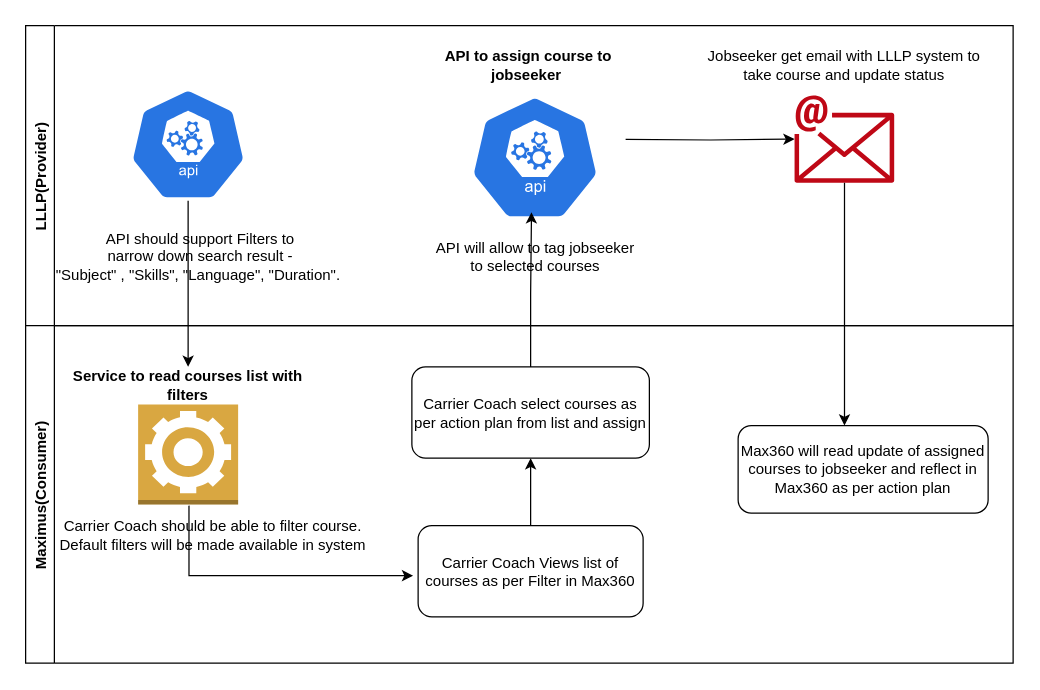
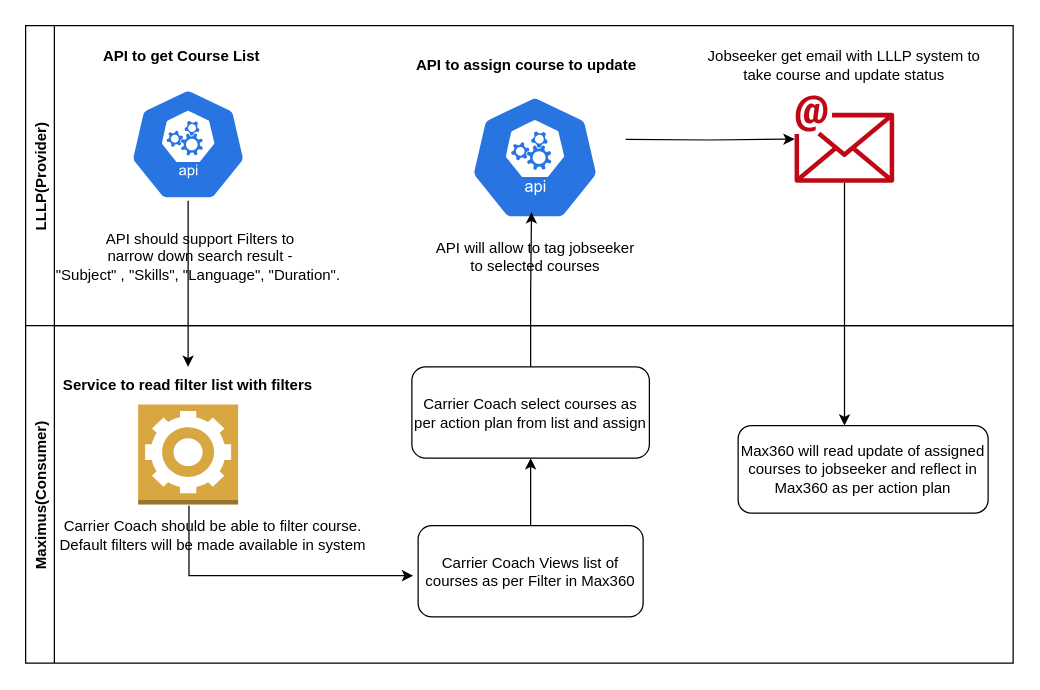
none -> (182, 57)
(529, 66) -> (529, 66)
(188, 386) -> (188, 386)
